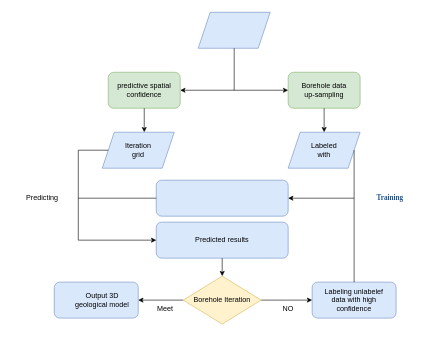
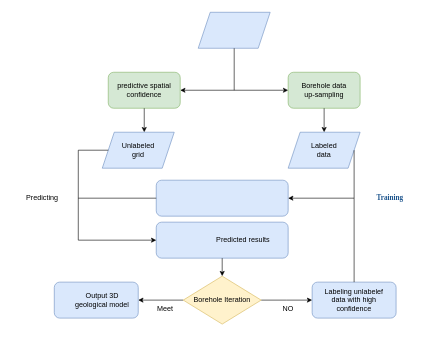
(138, 150) -> (138, 150)
(324, 150) -> (324, 150)
(222, 240) -> (243, 240)
